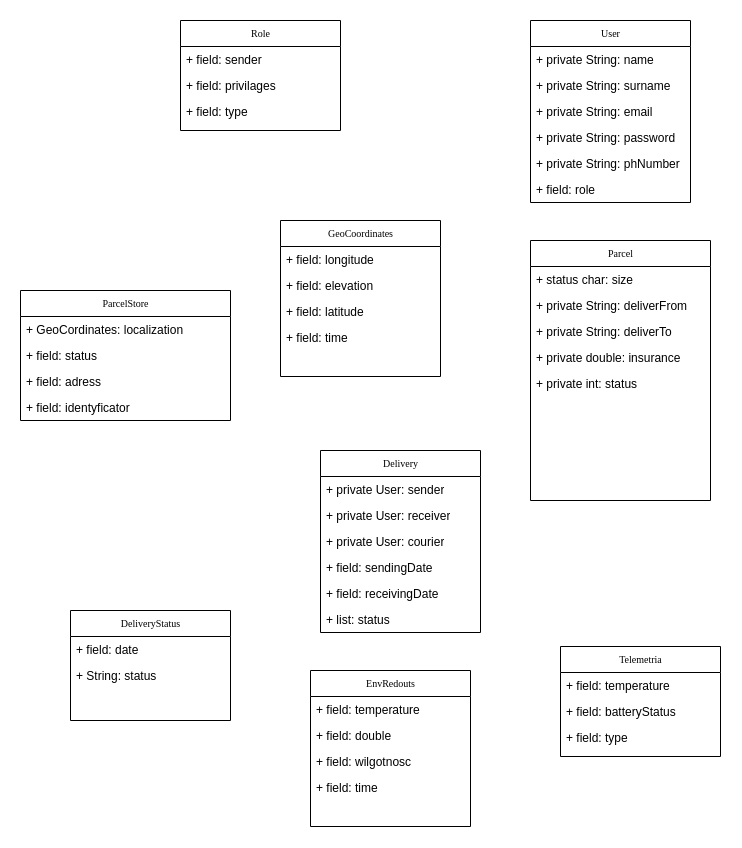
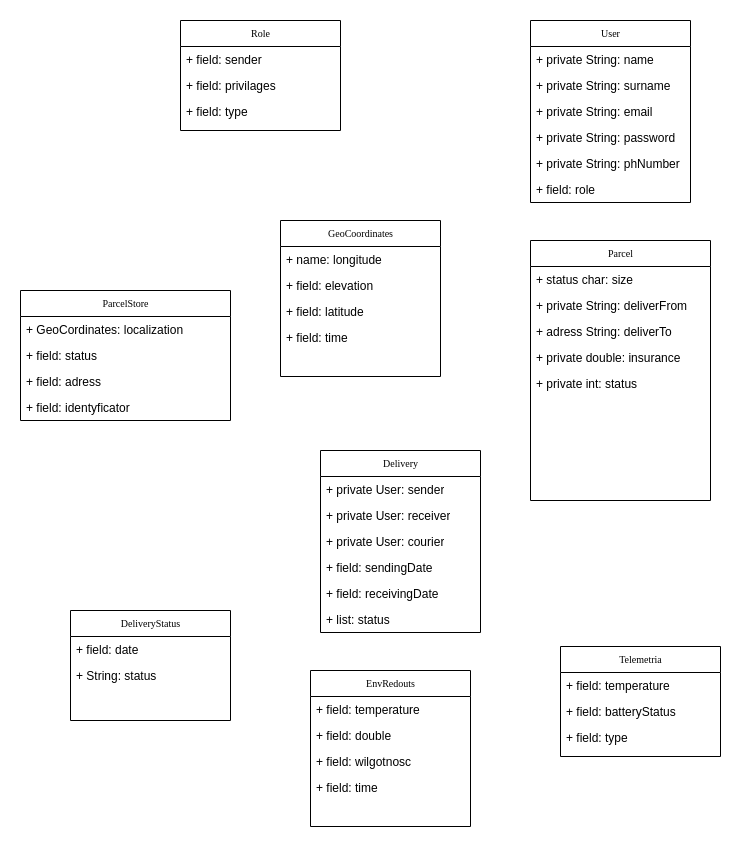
(336, 261) -> (336, 261)
(615, 333) -> (613, 333)
